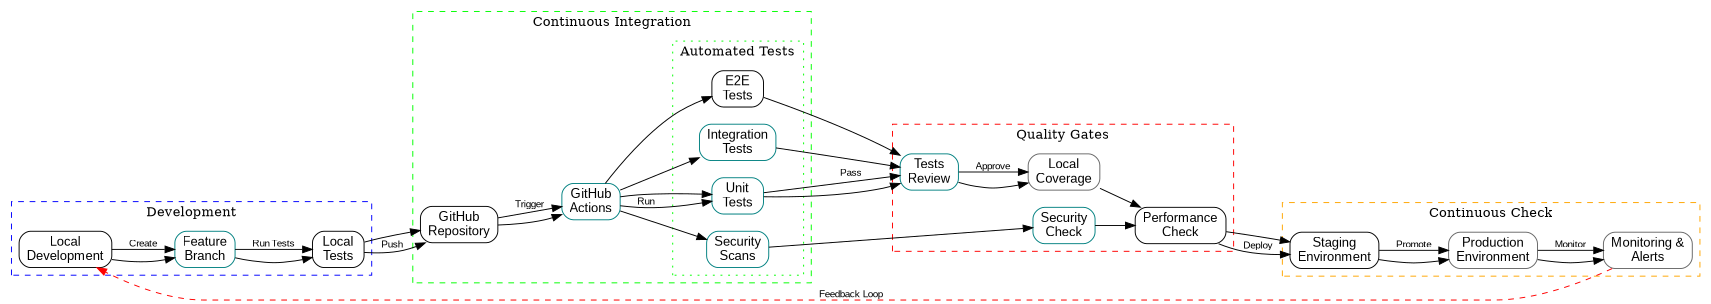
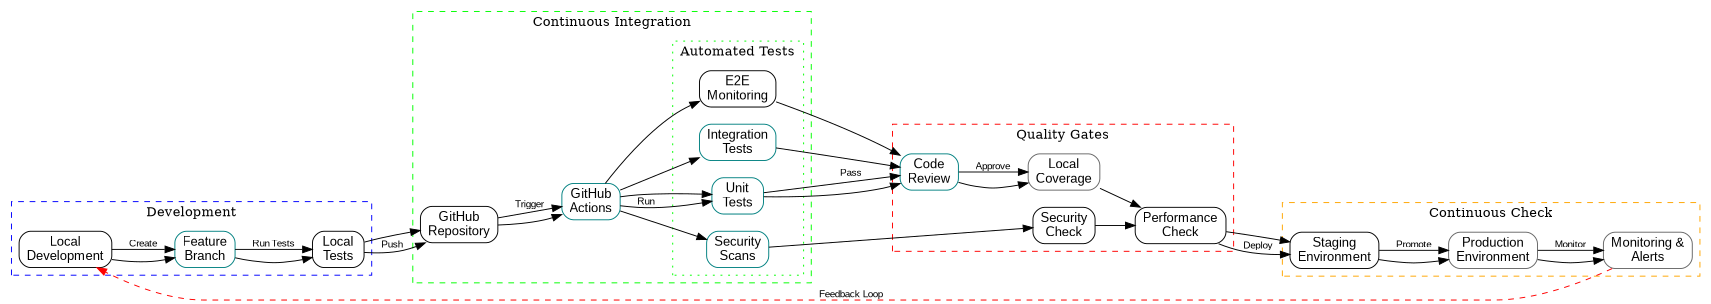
(738, 89) -> (738, 89)
(929, 172) -> (929, 172)
(1064, 226) -> (1064, 226)
